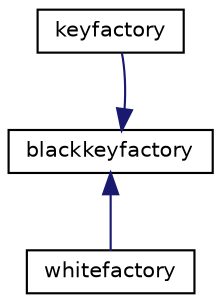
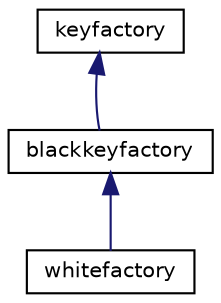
(125, 81) -> (96, 102)
